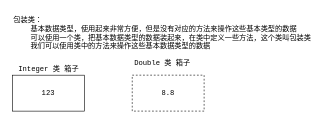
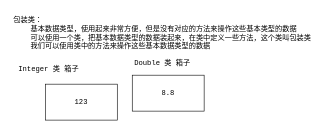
(48, 93) -> (81, 102)
(168, 93) -> (168, 93)
